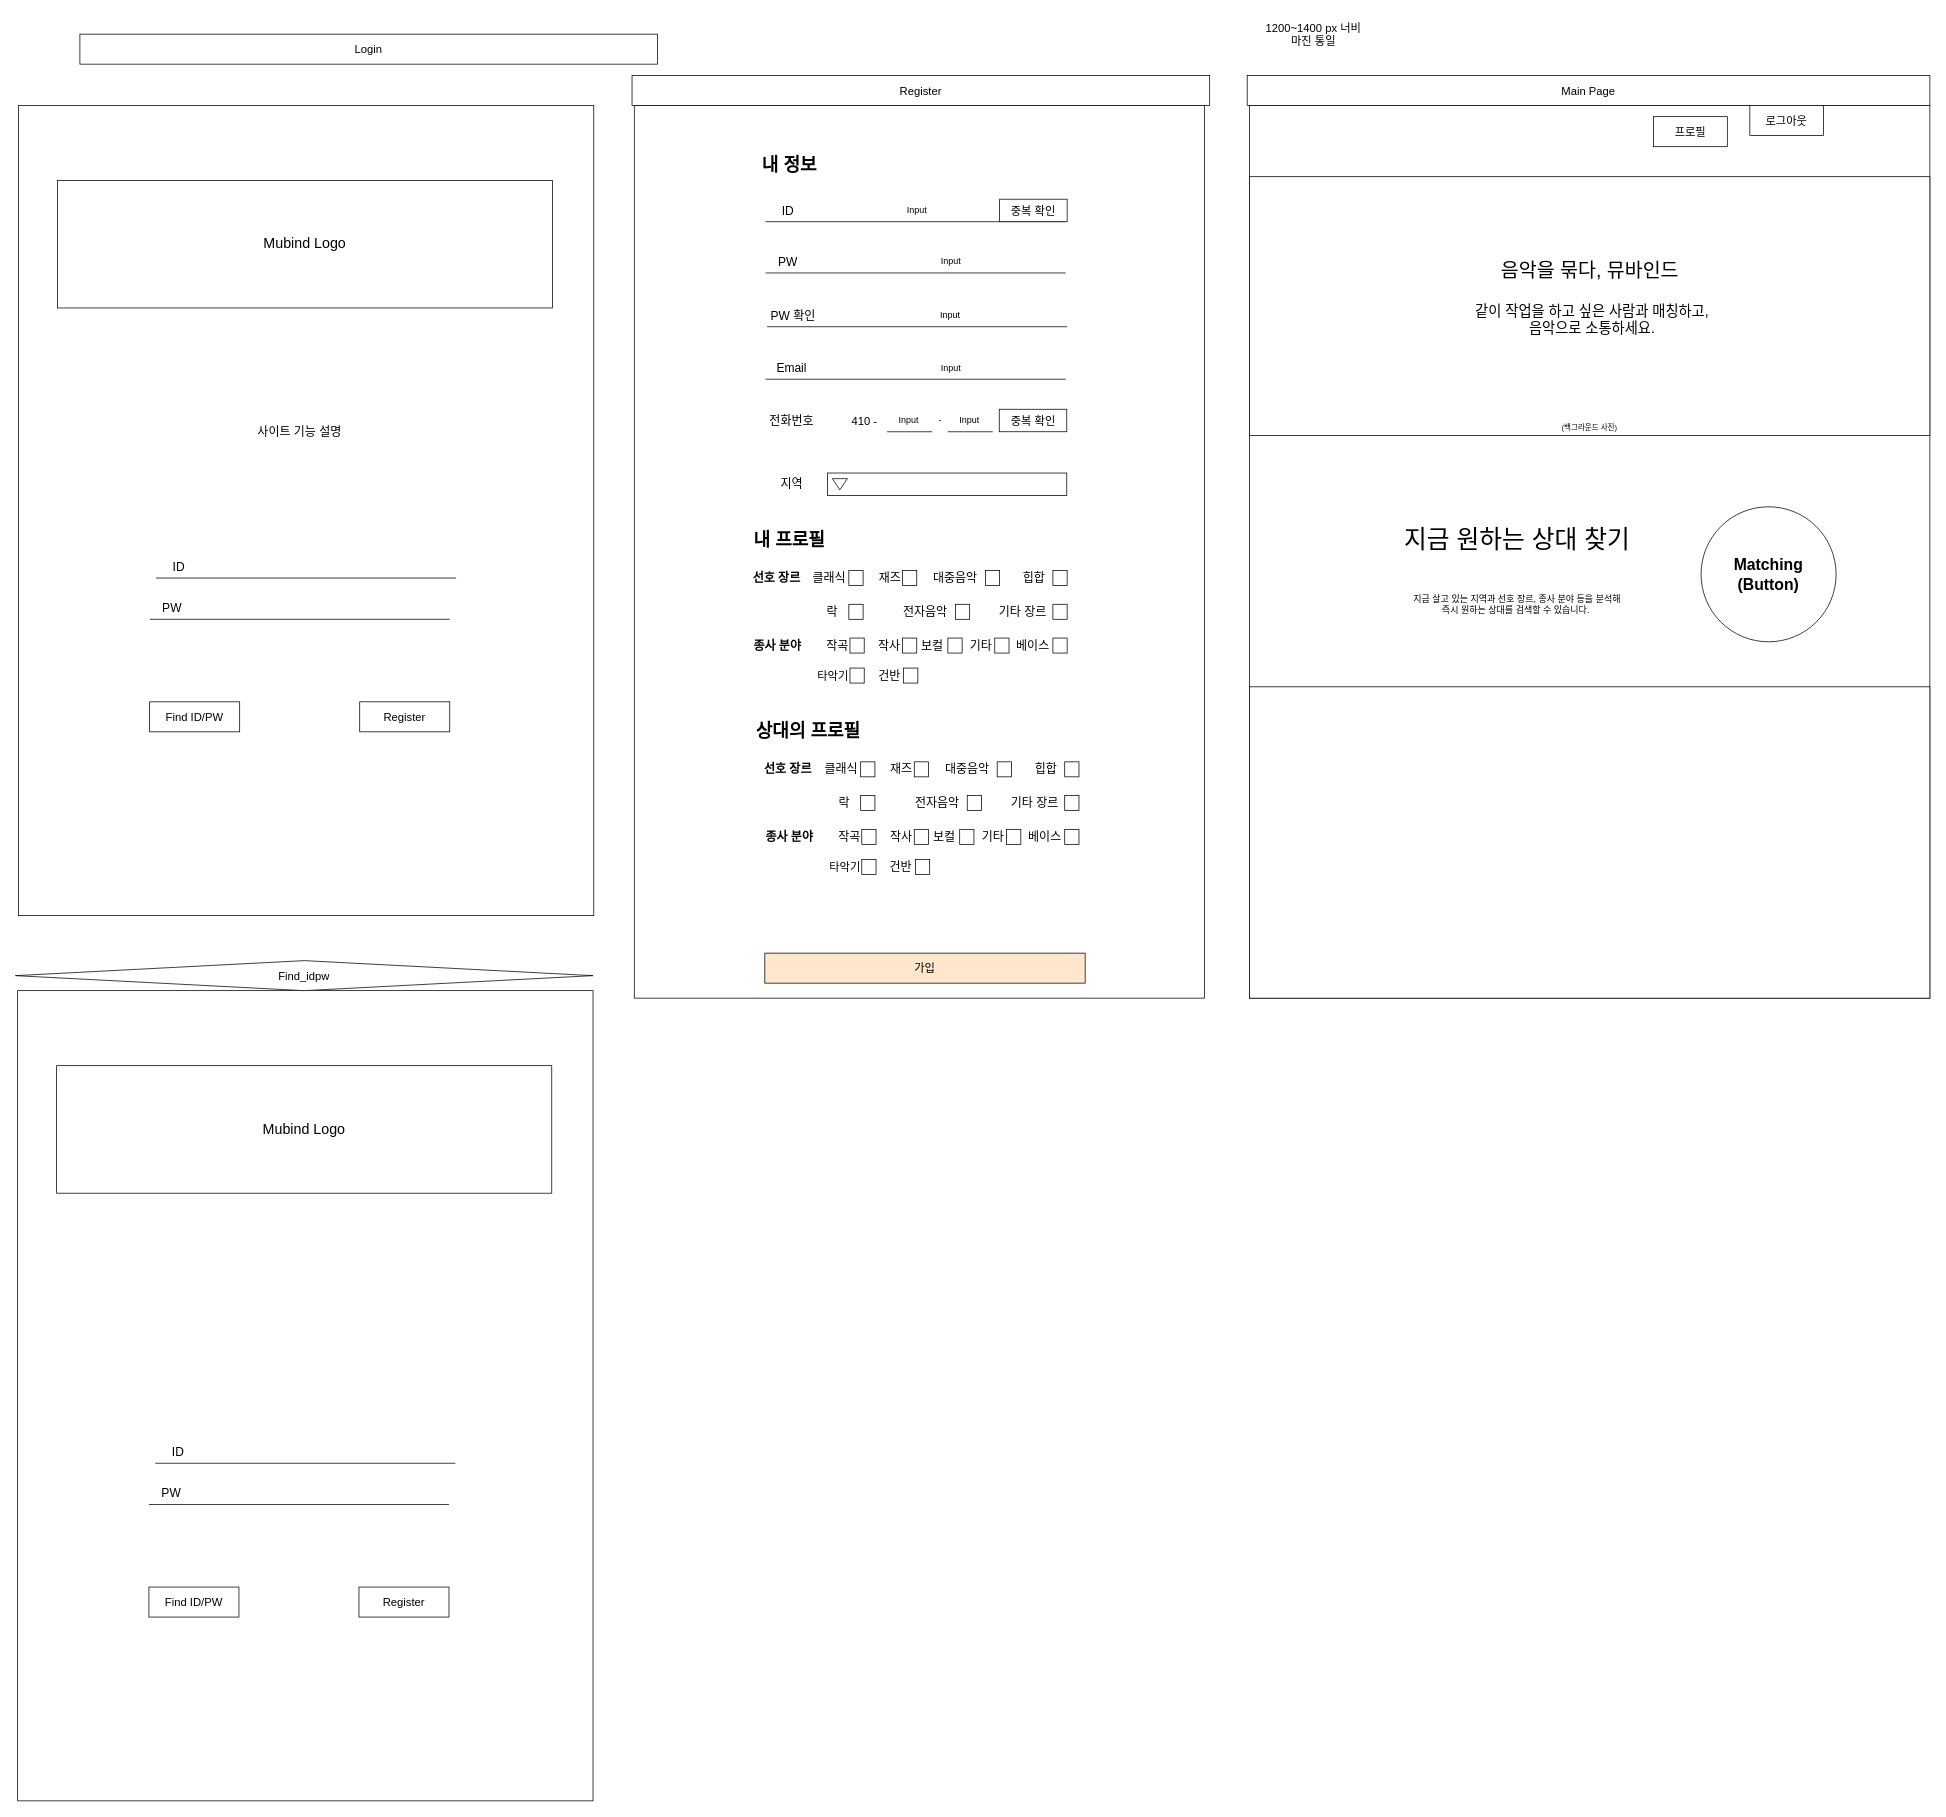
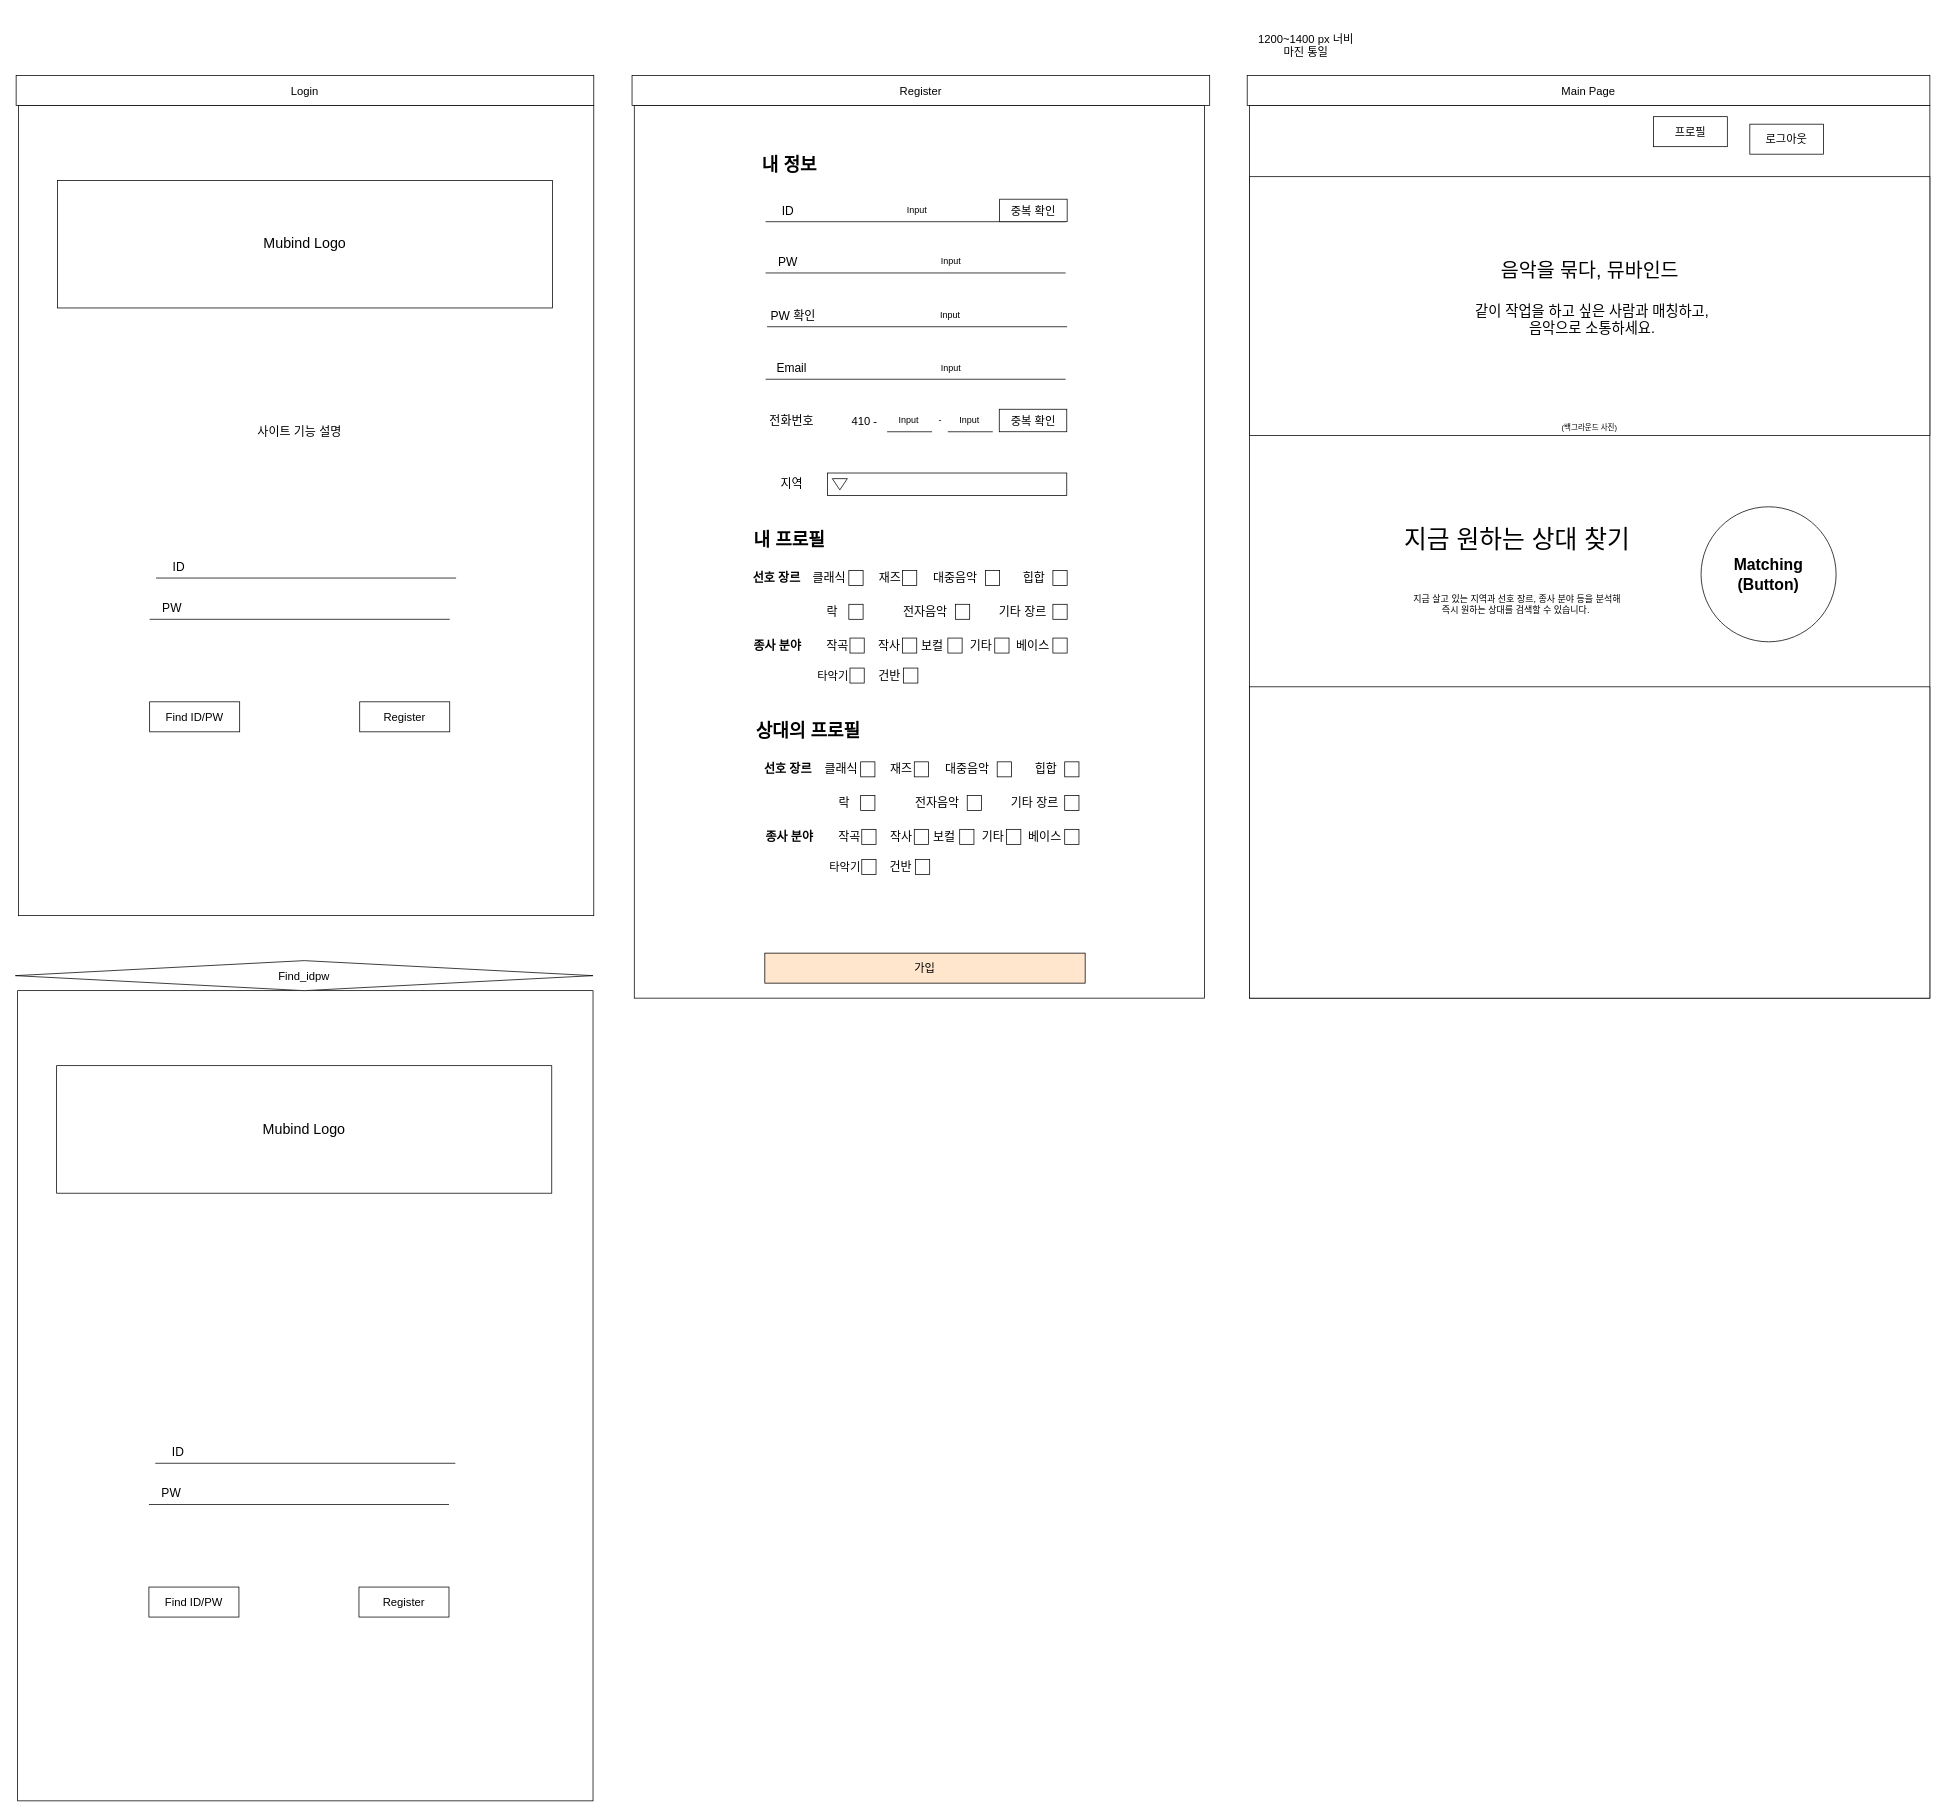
(1313, 34) -> (1306, 45)
(369, 49) -> (305, 90)
(1786, 120) -> (1786, 139)
